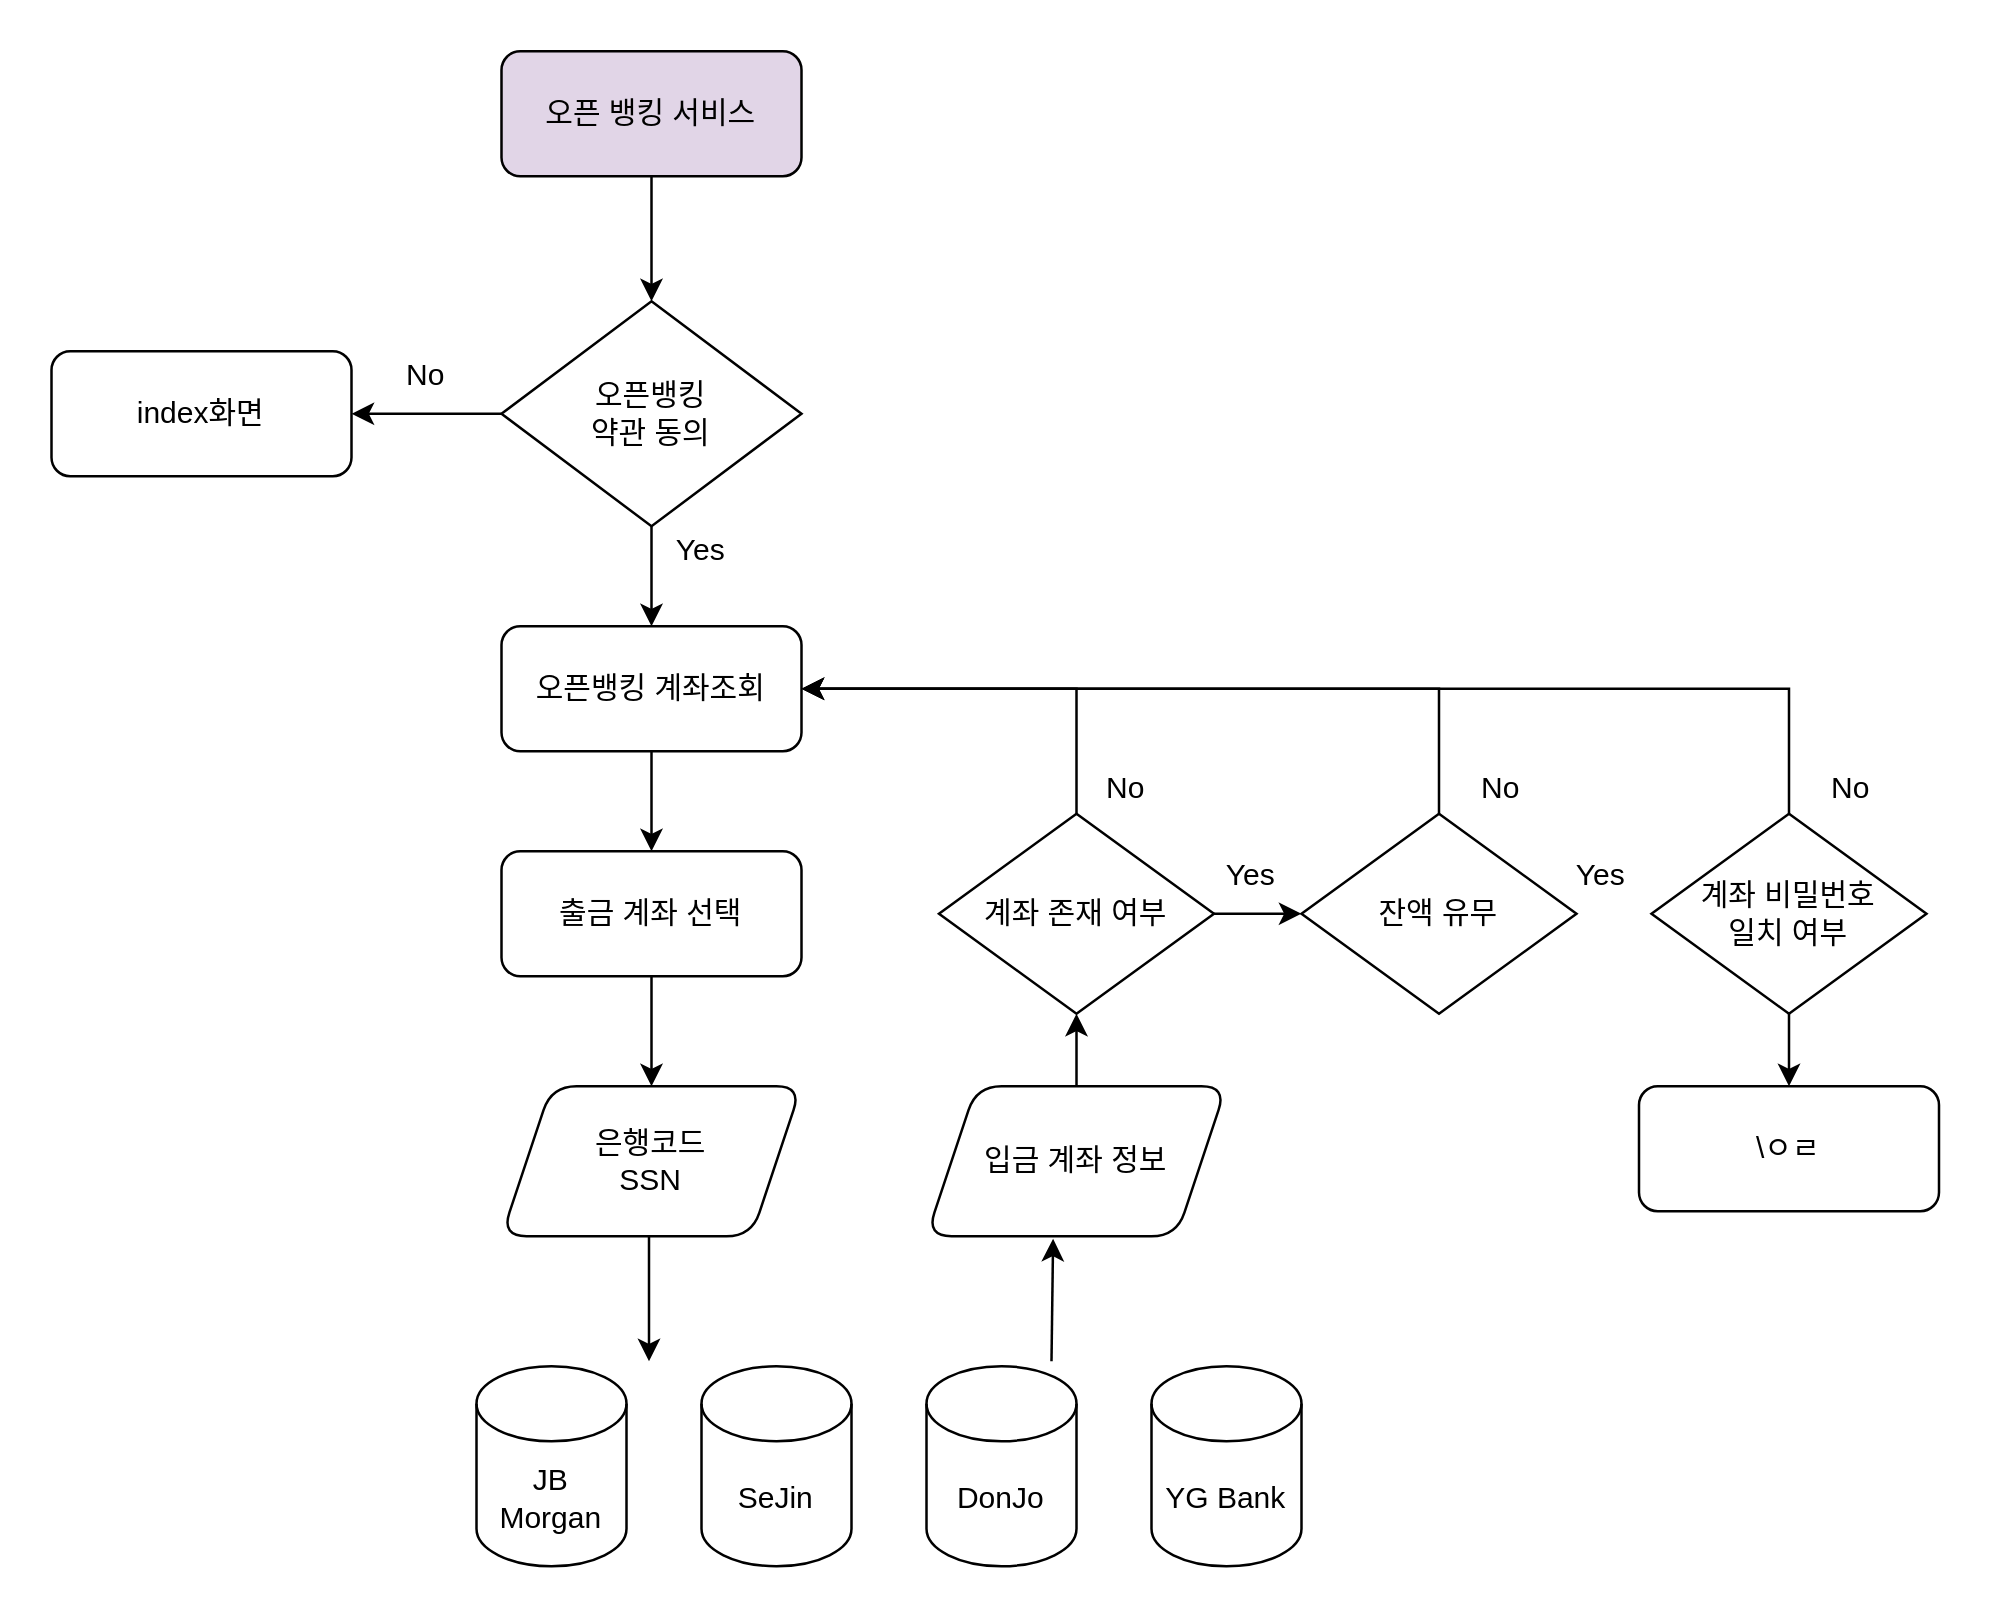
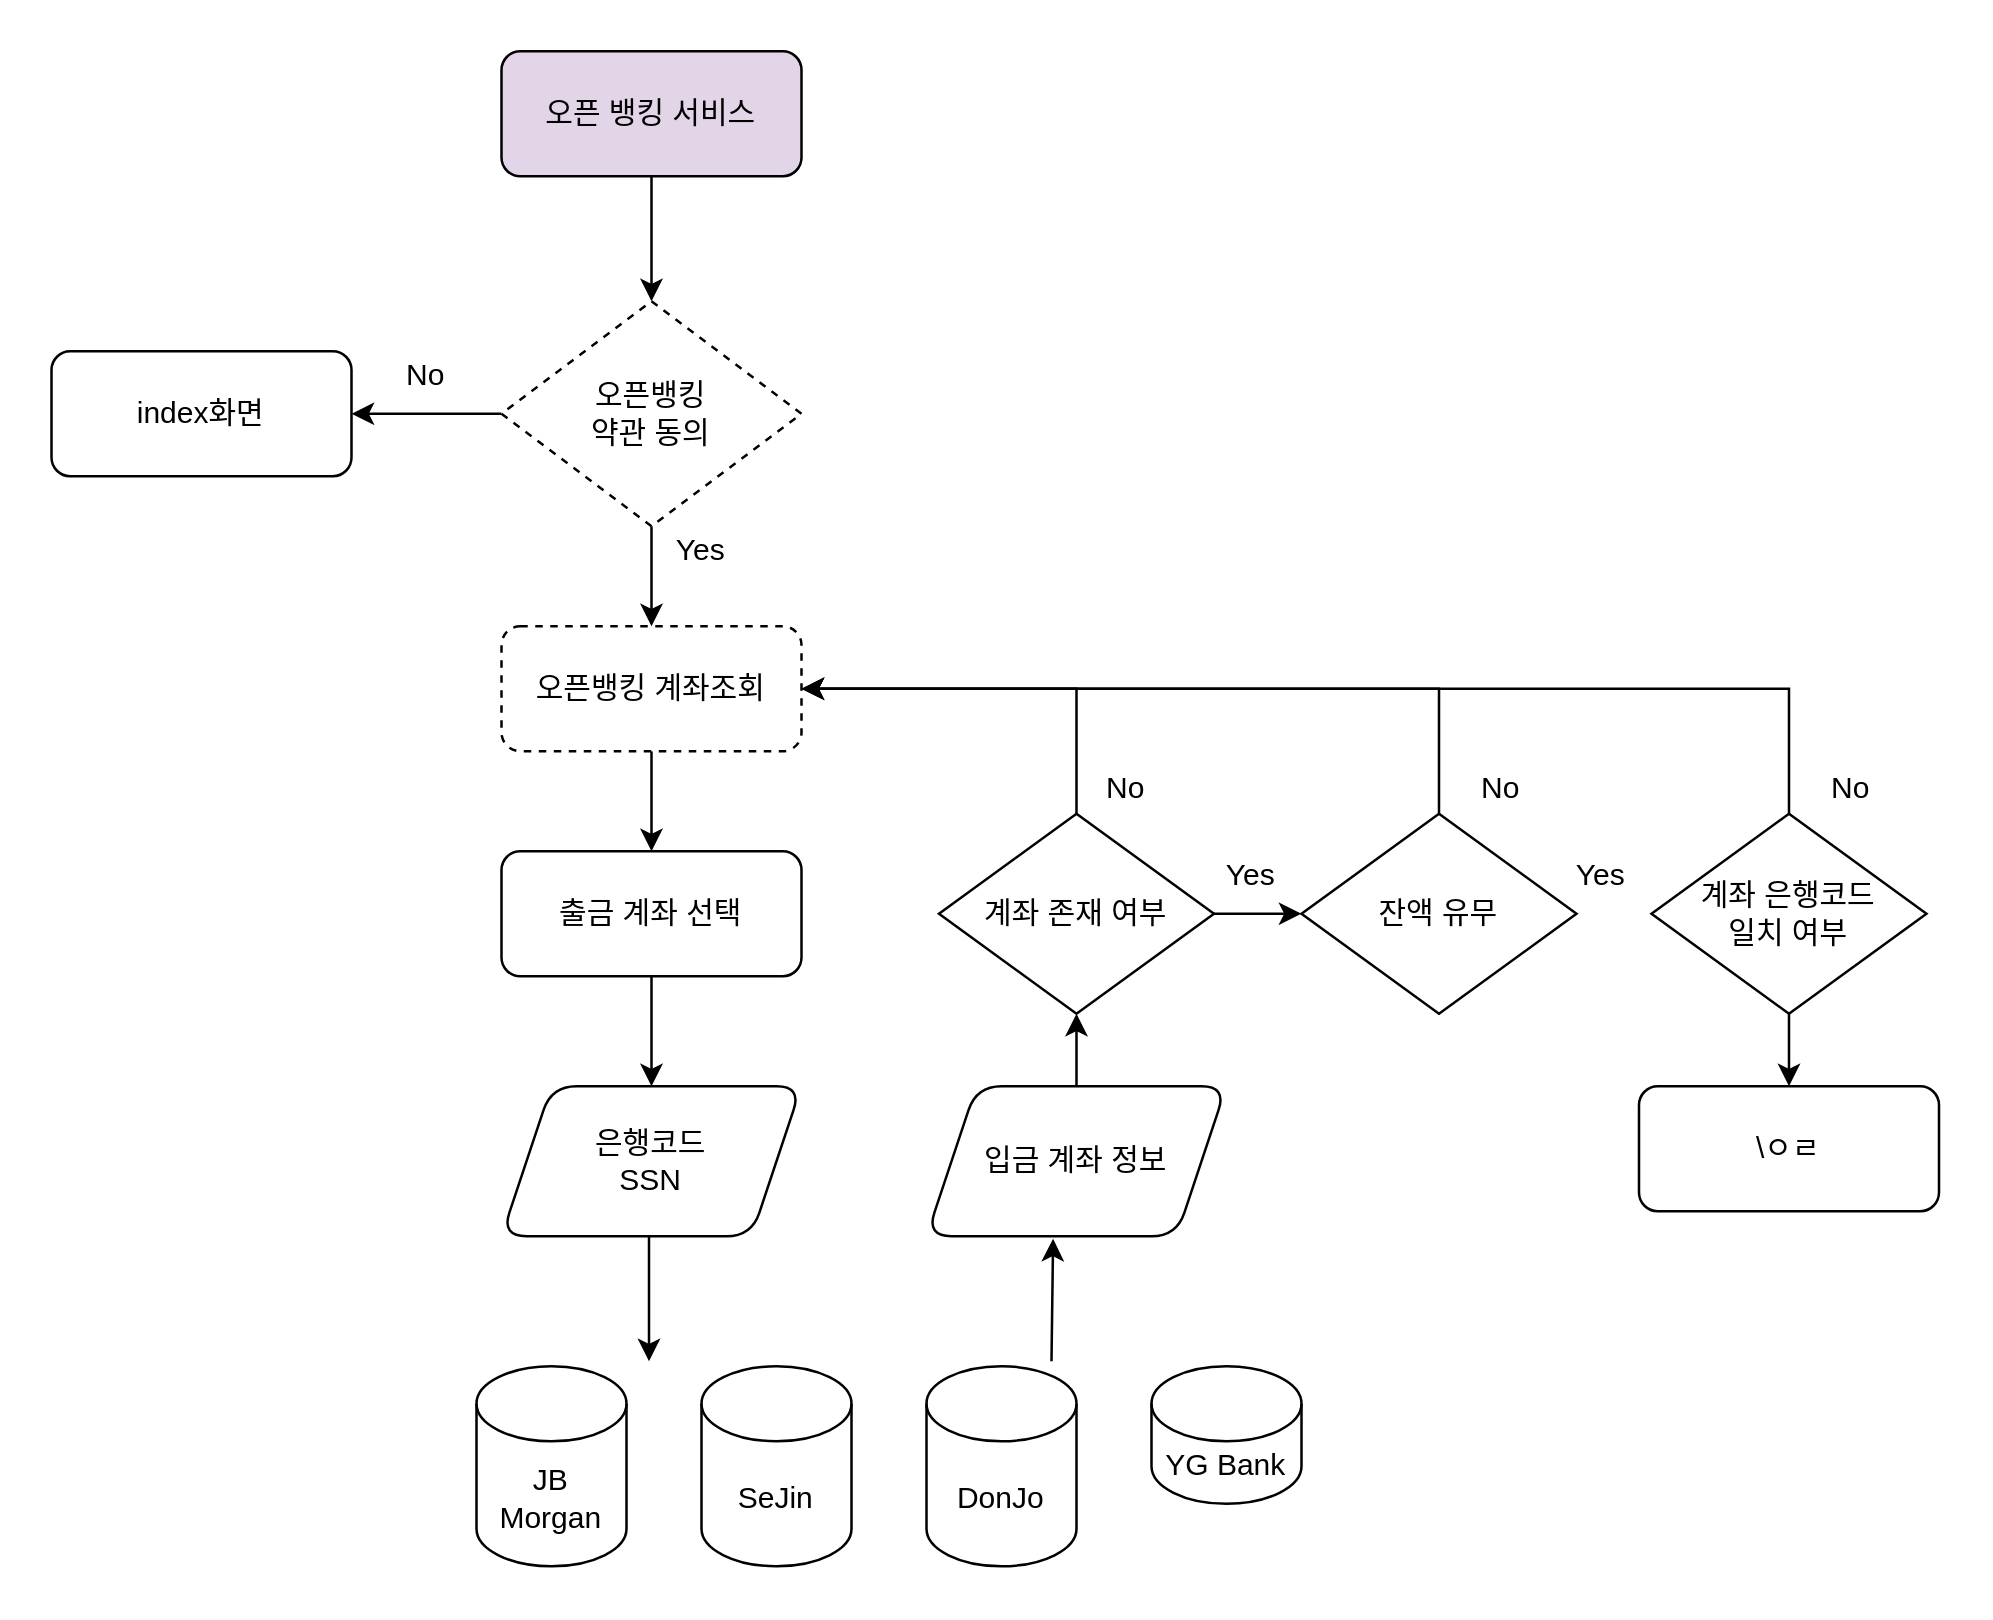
(651, 414) -> (651, 414)
(651, 689) -> (651, 689)
(1789, 914) -> (1789, 914)
(1226, 1466) -> (1226, 1435)
